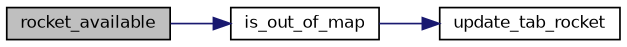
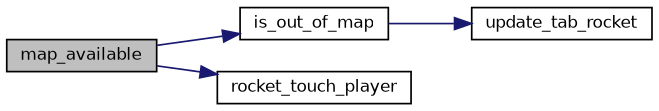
(88, 24) -> (82, 56)
none -> (314, 88)
